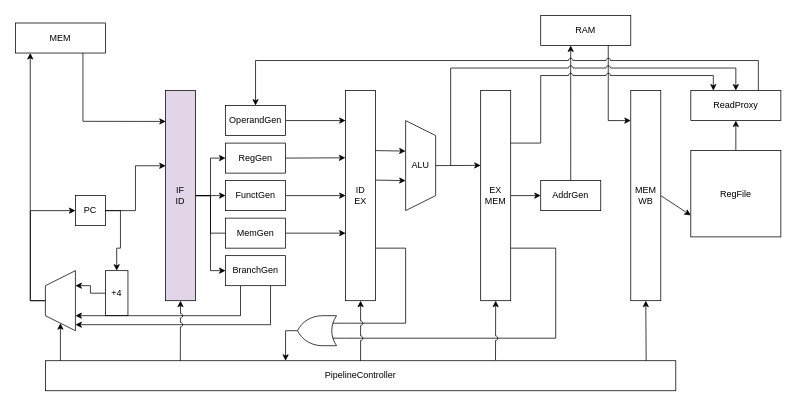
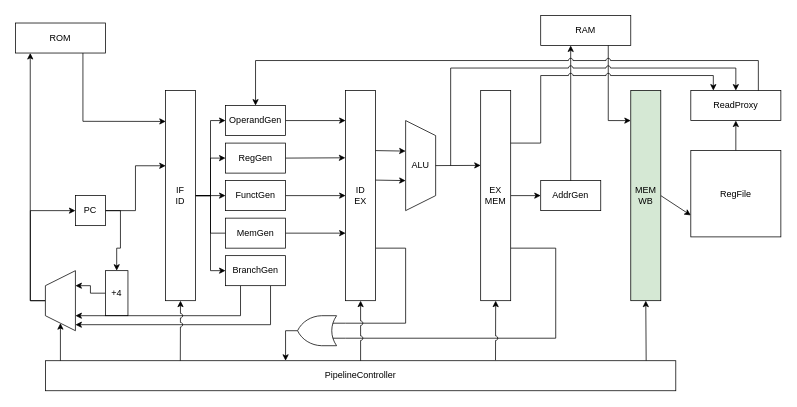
(60, 38) -> (60, 38)
none -> (210, 133)
(180, 195) -> (180, 195)
(645, 195) -> (645, 195)
